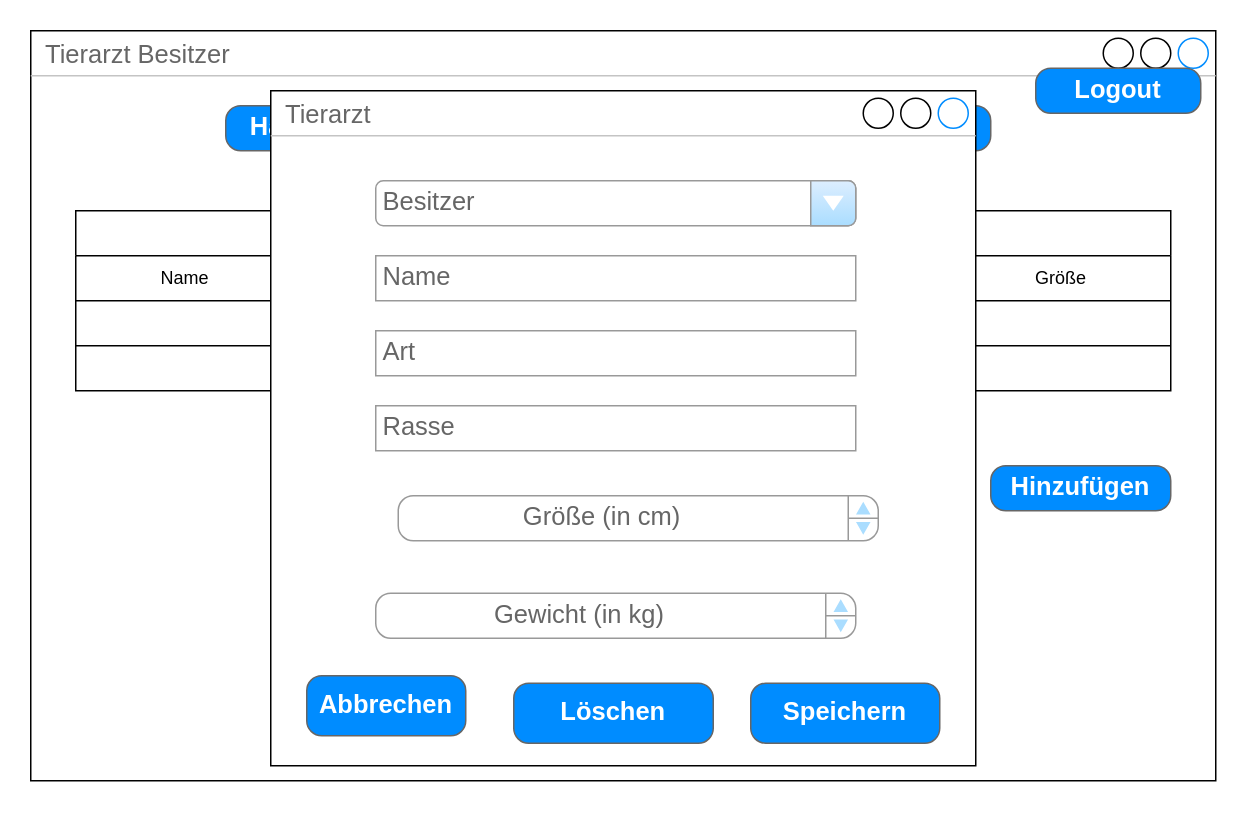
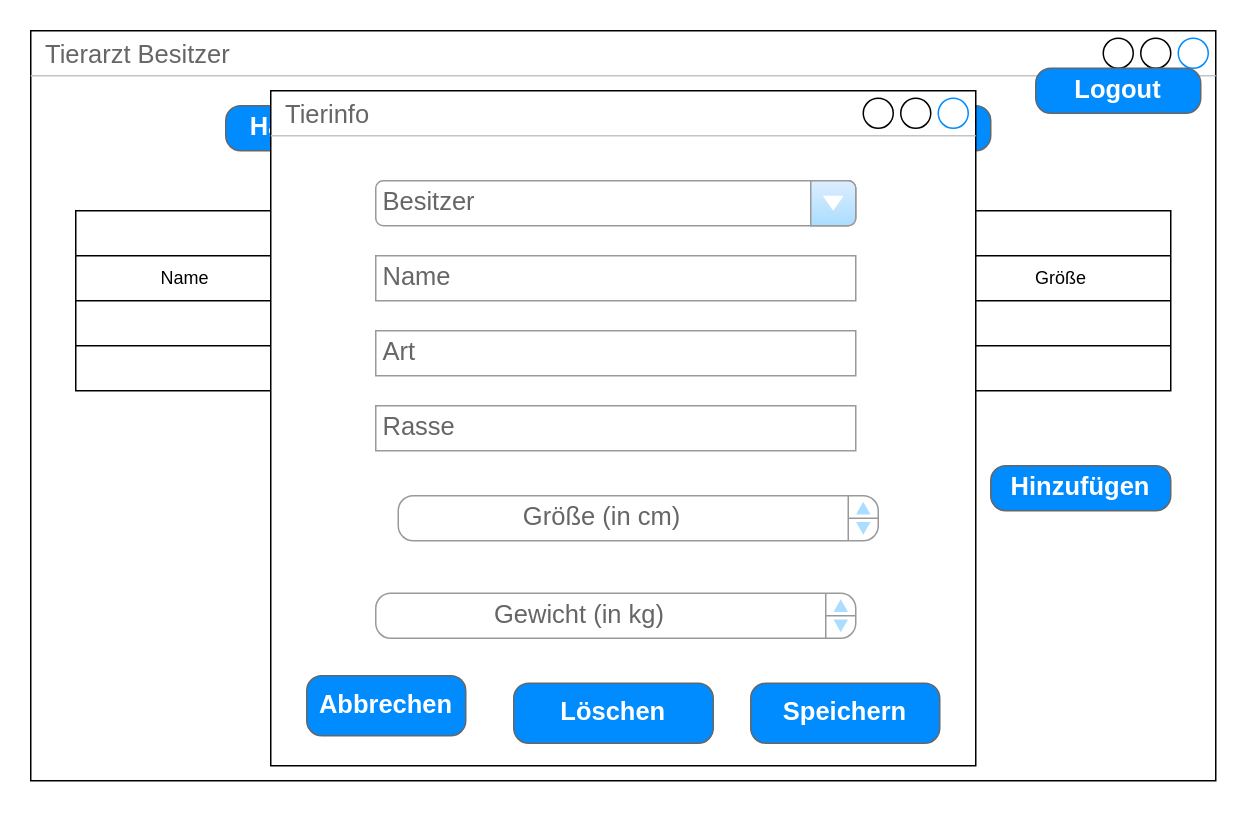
(340, 117) -> (336, 117)
